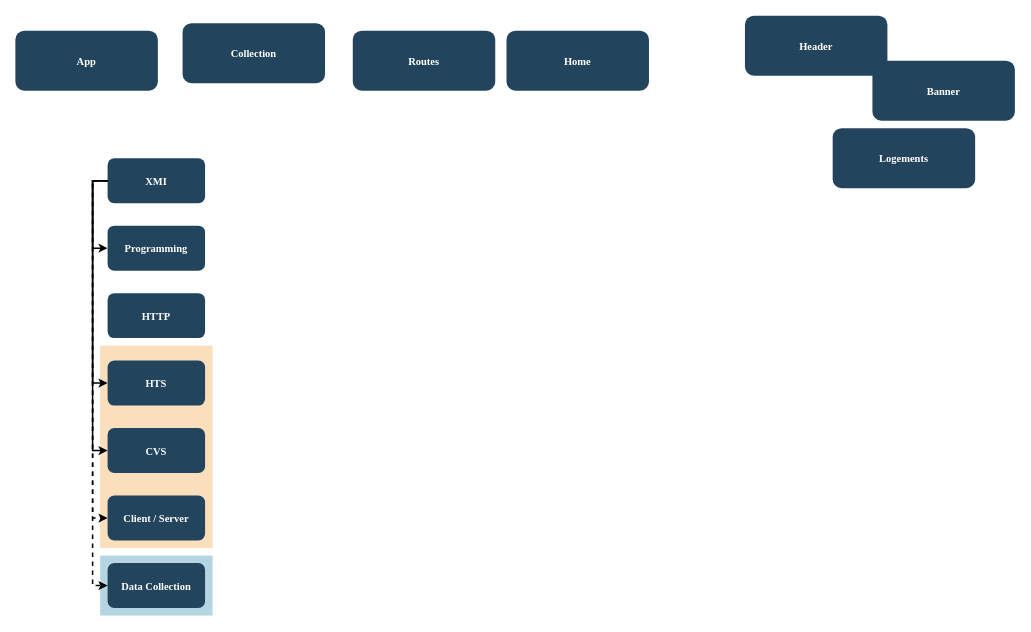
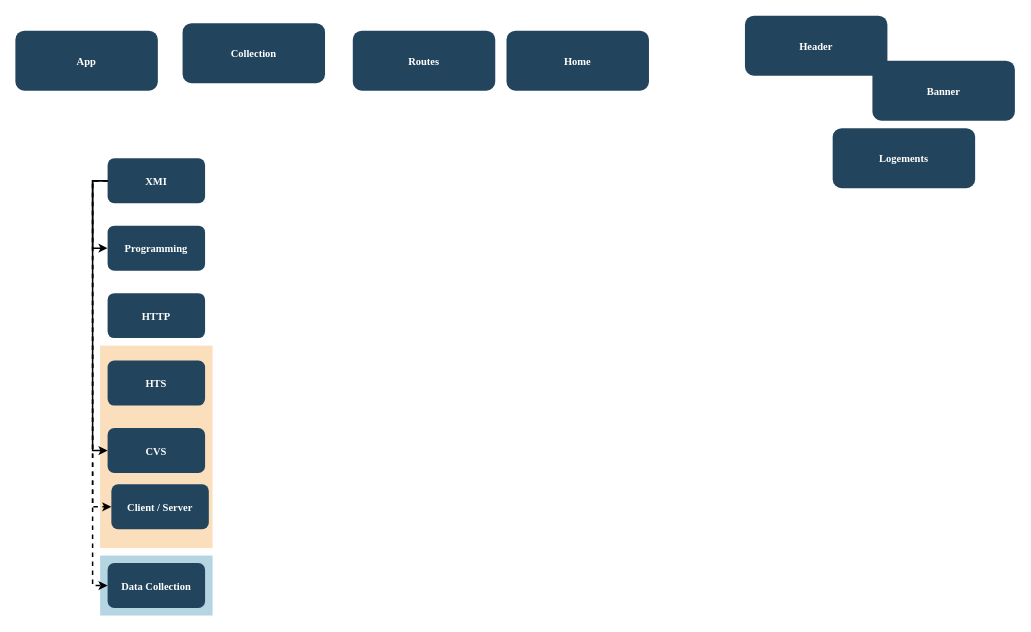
(97, 383) -> none
(156, 518) -> (160, 507)
